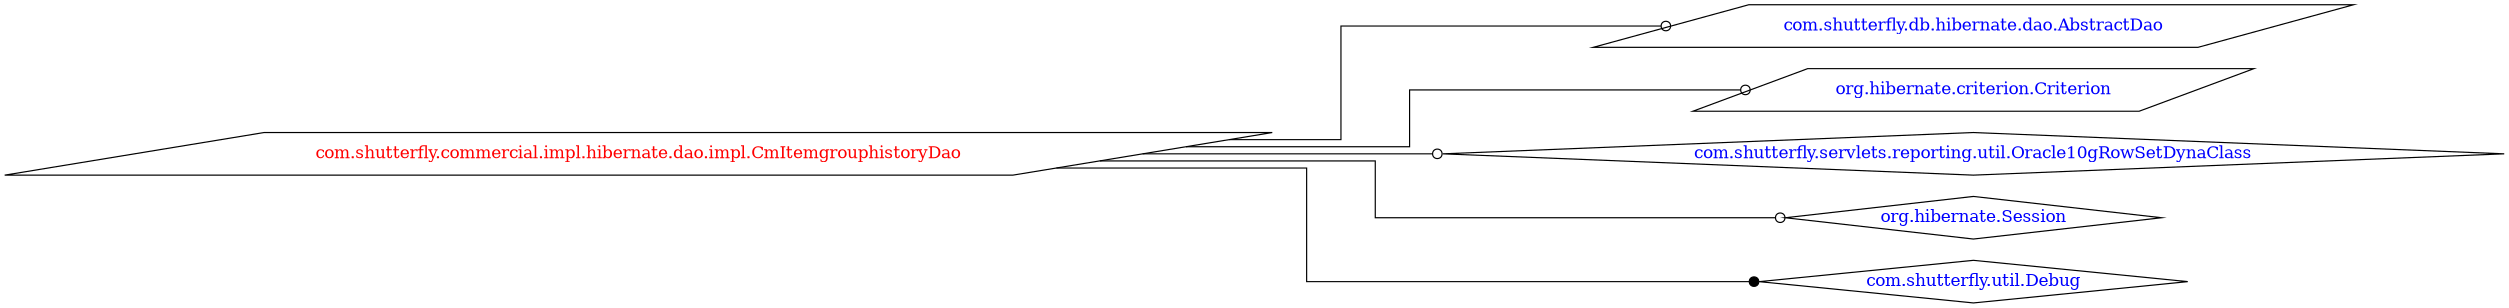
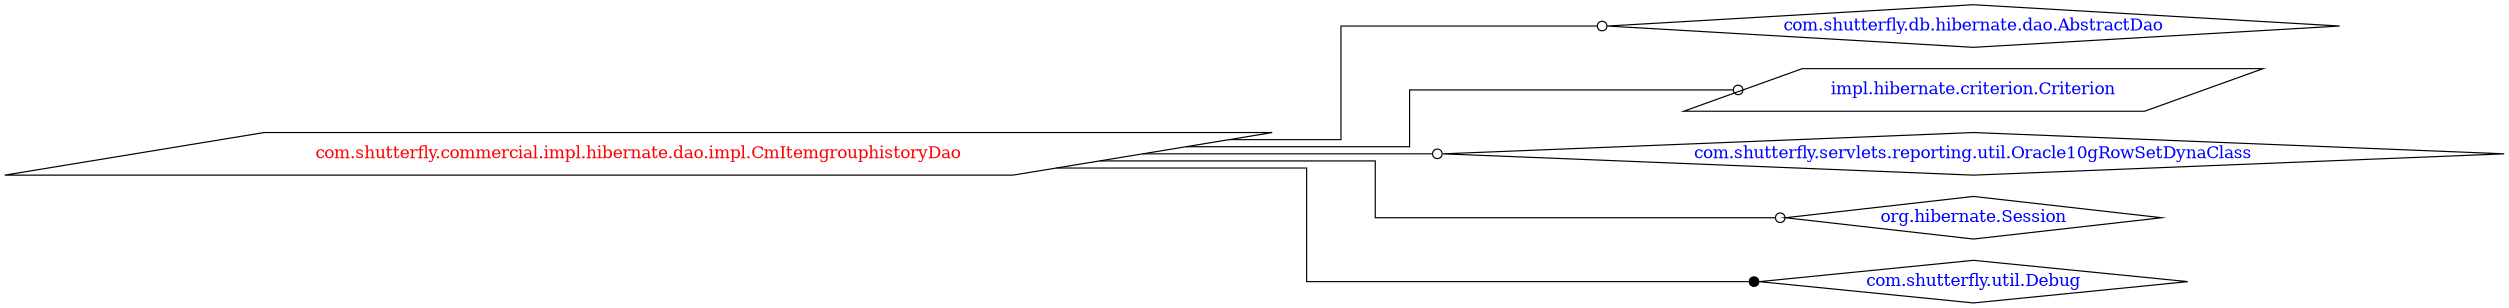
(1973, 26) -> (1973, 26)
(1973, 90) -> (1973, 90)
